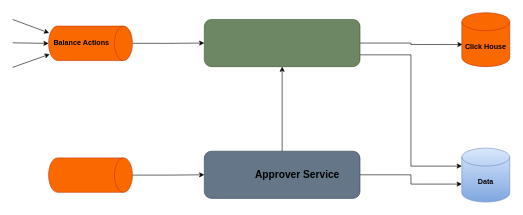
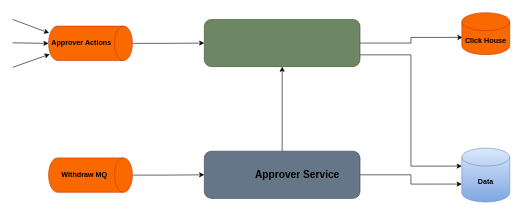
(486, 40) -> (486, 34)
(81, 43) -> (81, 43)
none -> (84, 175)
